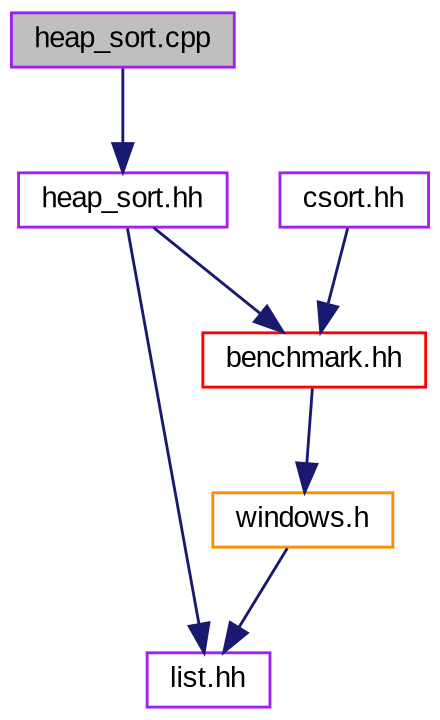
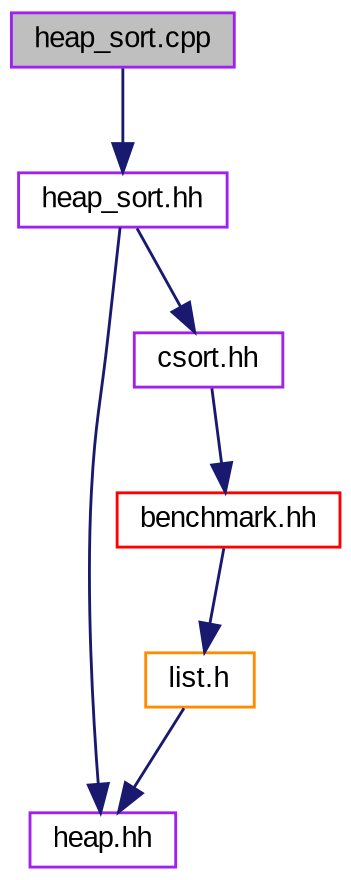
(207, 270) -> (159, 268)
(303, 520) -> (200, 680)
(209, 680) -> (103, 840)
